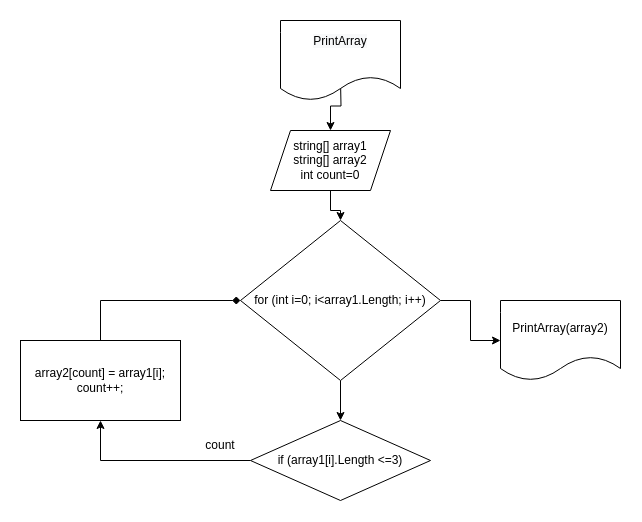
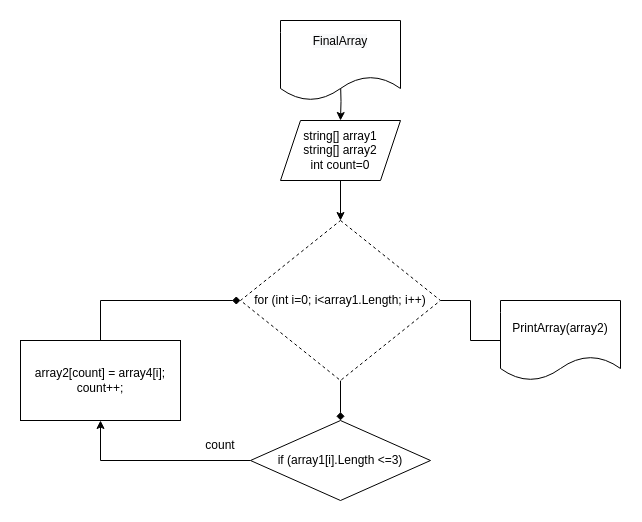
(341, 49) -> (341, 49)
(331, 161) -> (341, 151)
(341, 301) -> (341, 301)
(492, 341) -> (495, 341)
(101, 381) -> (101, 381)
(341, 412) -> (341, 412)
